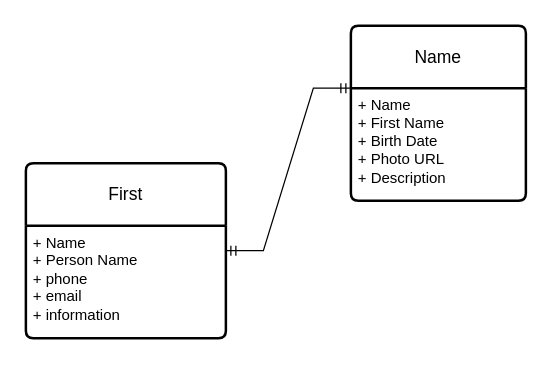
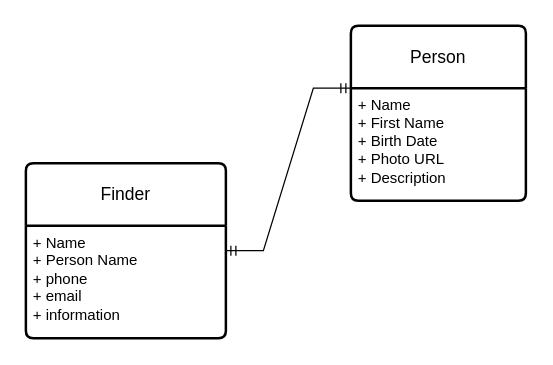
(438, 57) -> (438, 57)
(126, 194) -> (126, 194)
